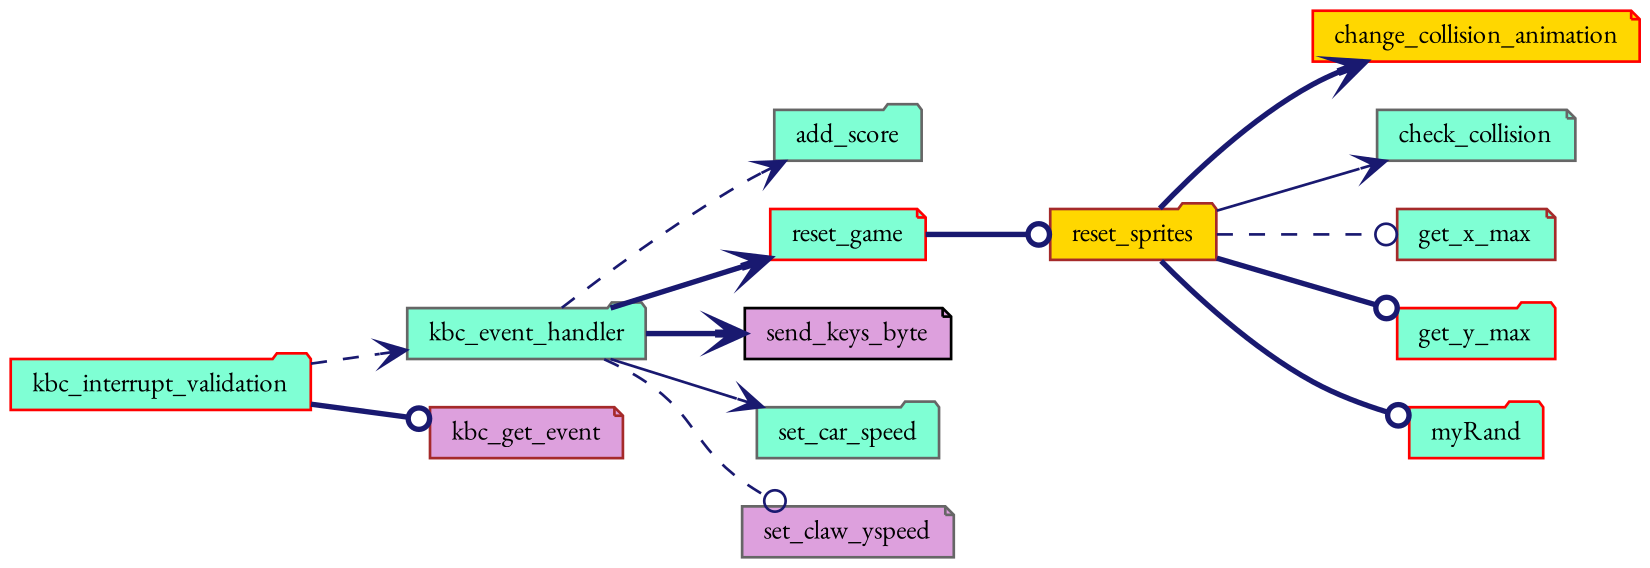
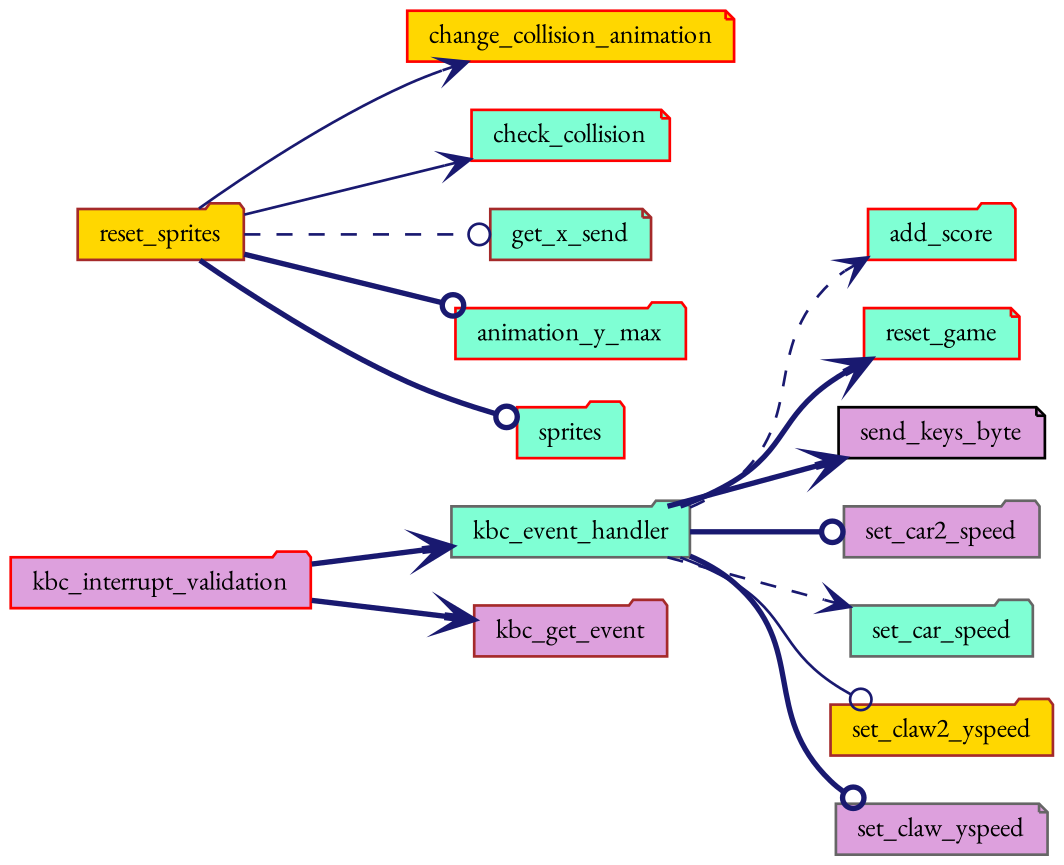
(1244, 131) -> (316, 132)
(848, 135) -> (942, 234)
(1476, 135) -> (571, 135)
(977, 234) -> none
(1476, 234) -> (571, 234)
(1476, 334) -> (571, 334)
(345, 359) -> (368, 557)
(674, 379) -> (765, 584)
(161, 384) -> (161, 583)
(359, 411) -> (379, 608)
(689, 423) -> (780, 664)
(526, 433) -> (571, 631)
(1476, 433) -> (571, 433)
none -> (942, 532)
none -> (942, 730)
